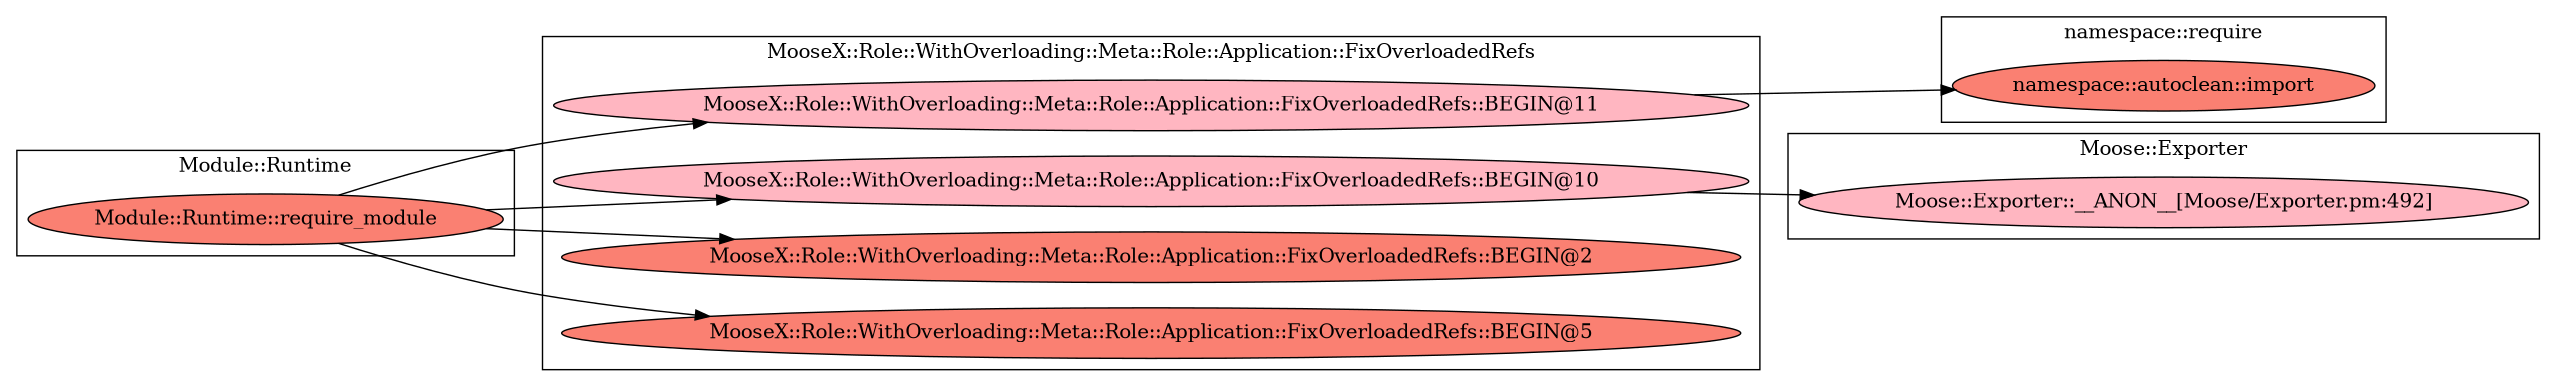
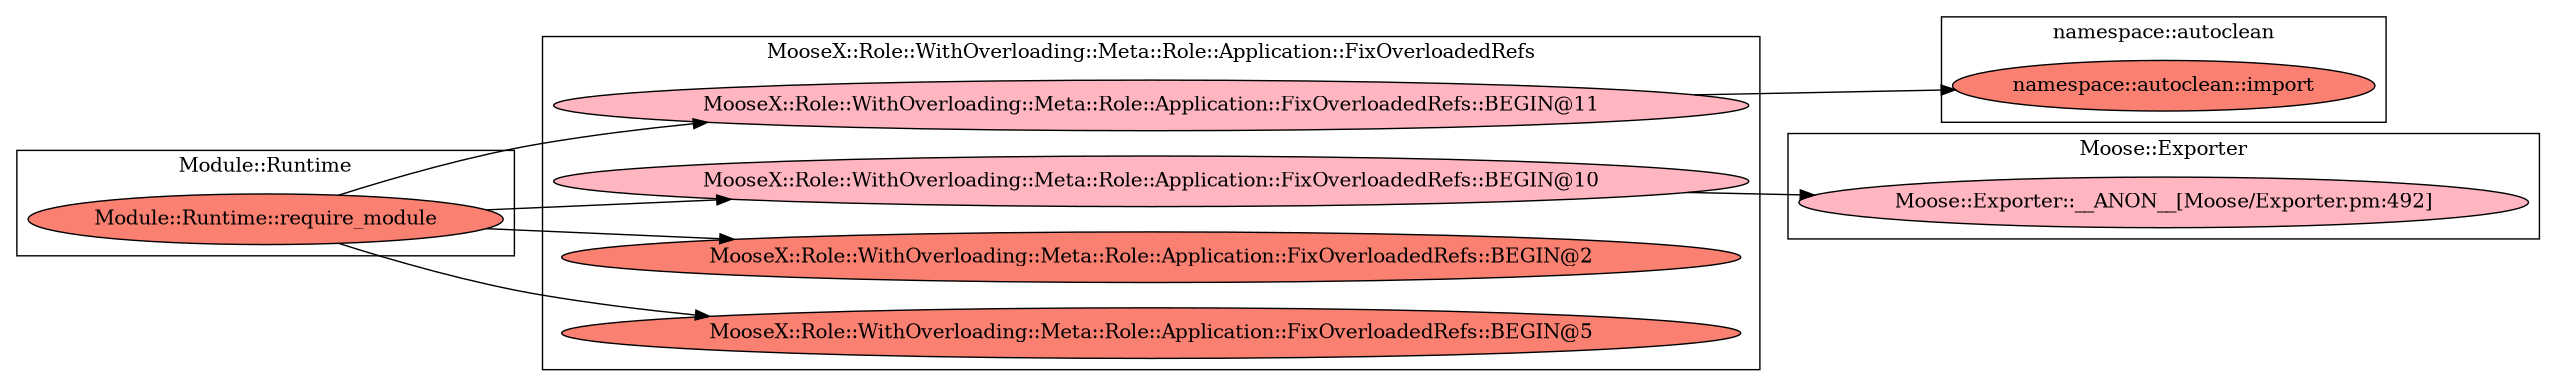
(2164, 33) -> (2164, 33)
